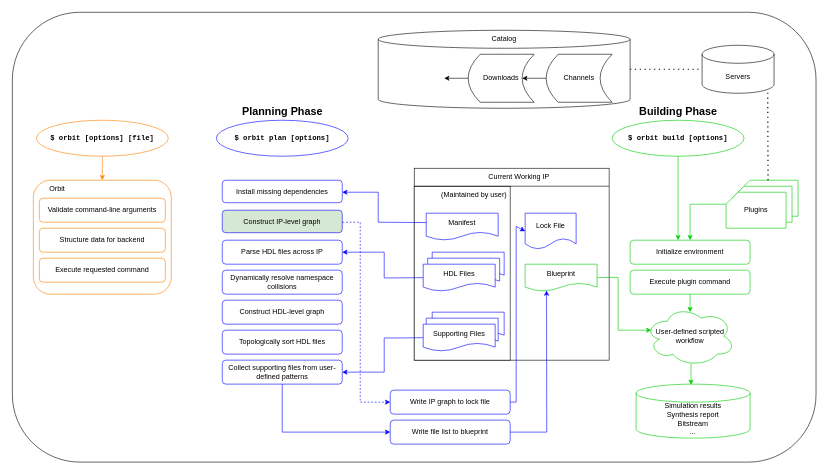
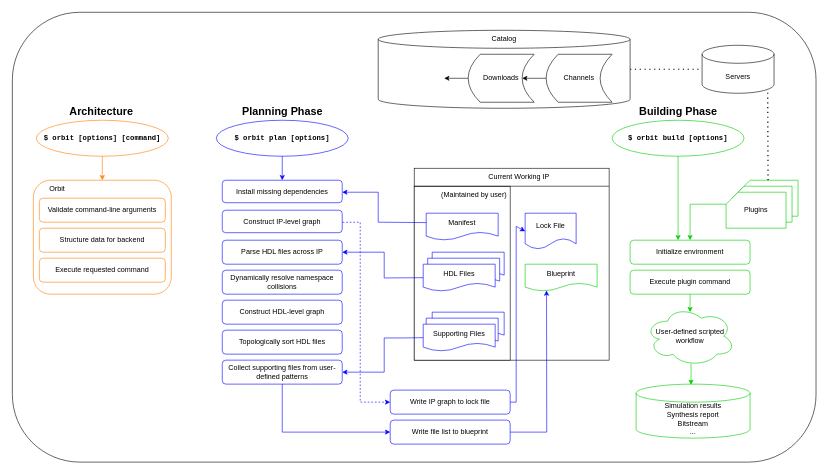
none -> (101, 111)
(102, 138) -> (102, 138)
none -> (282, 174)
(282, 222) -> (282, 222)
(608, 278) -> none
